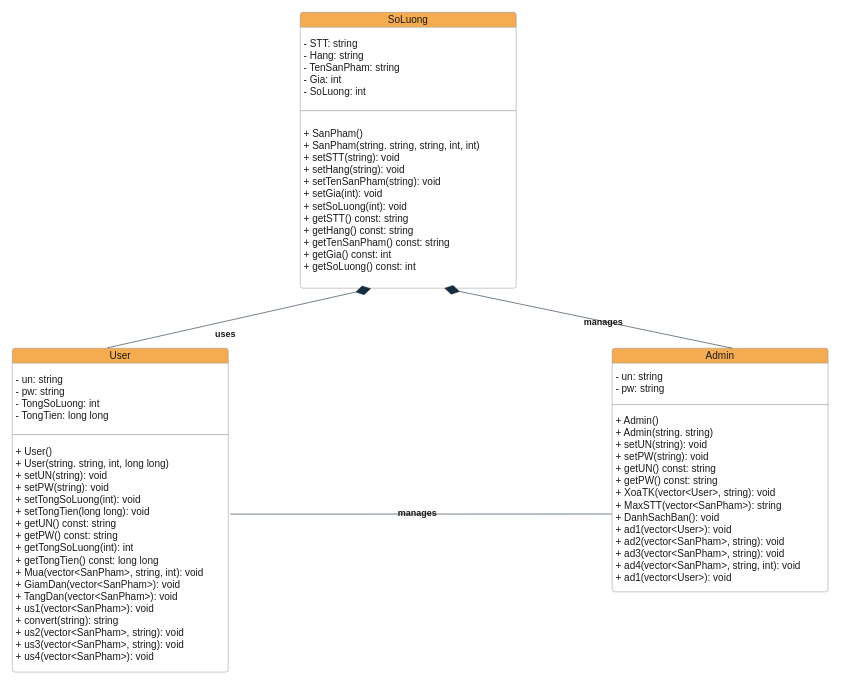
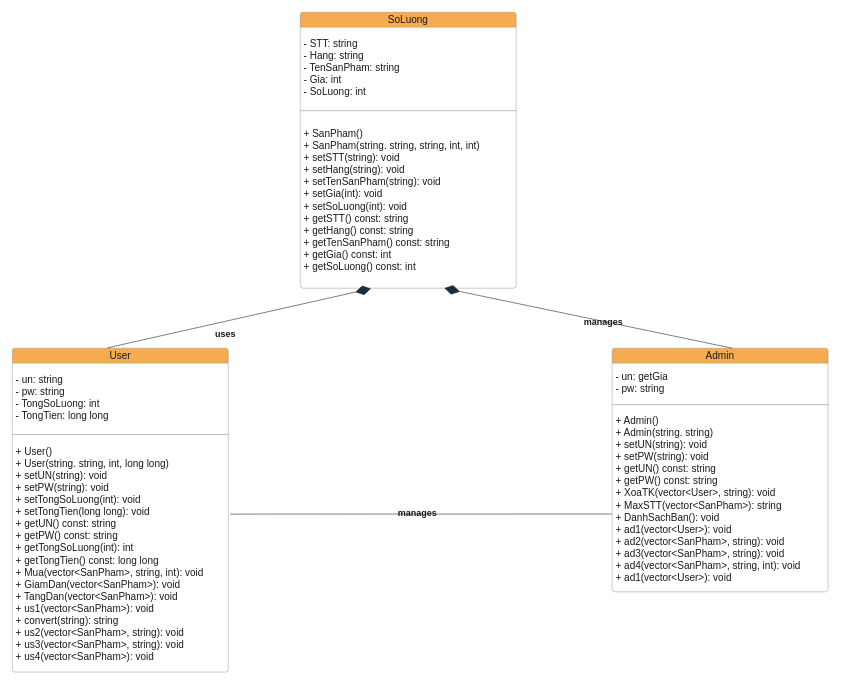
(644, 383) -> (644, 383)
